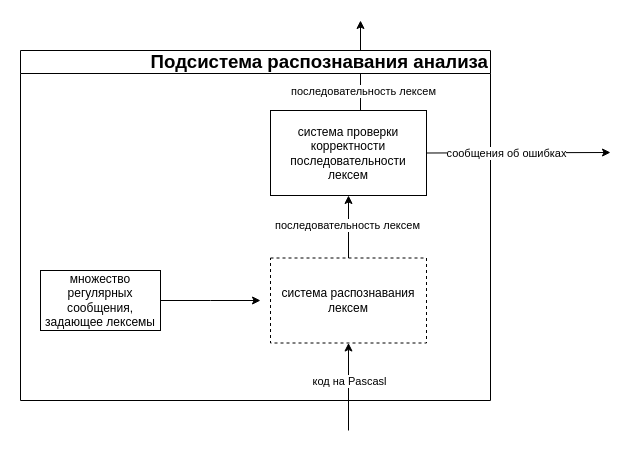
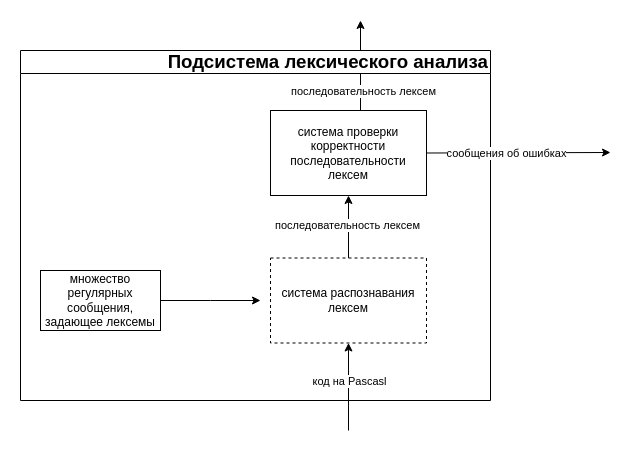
(384, 63) -> (387, 63)
